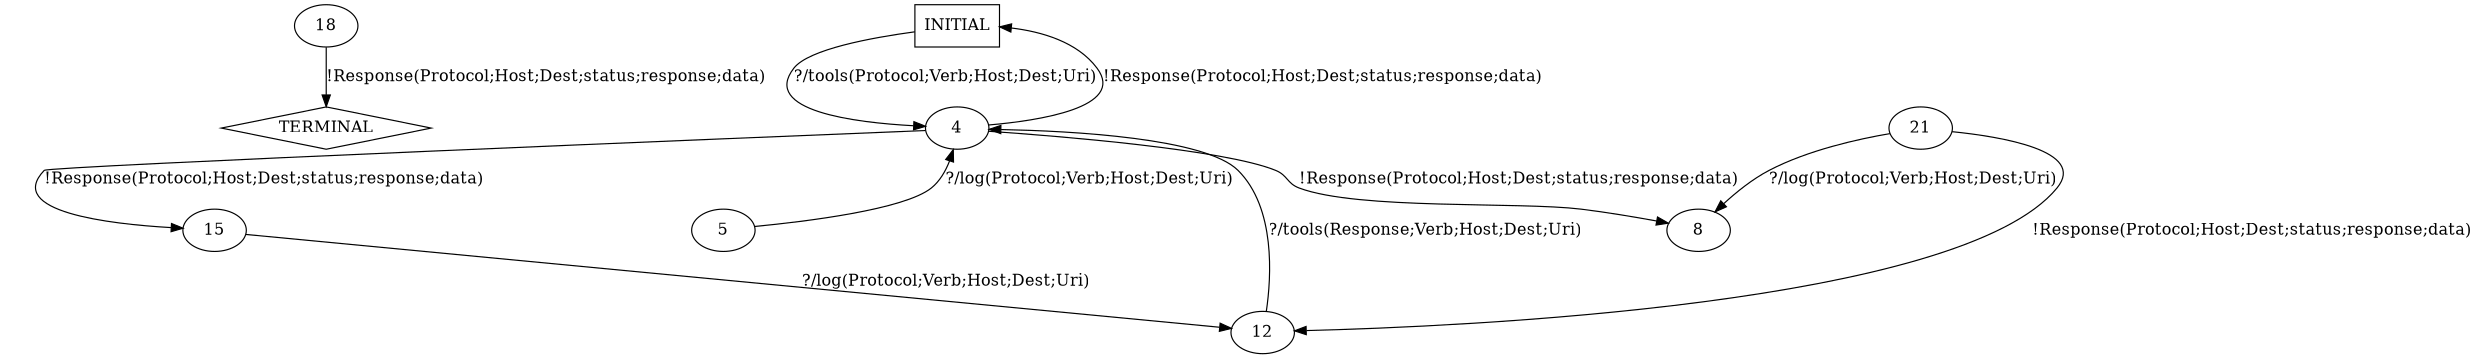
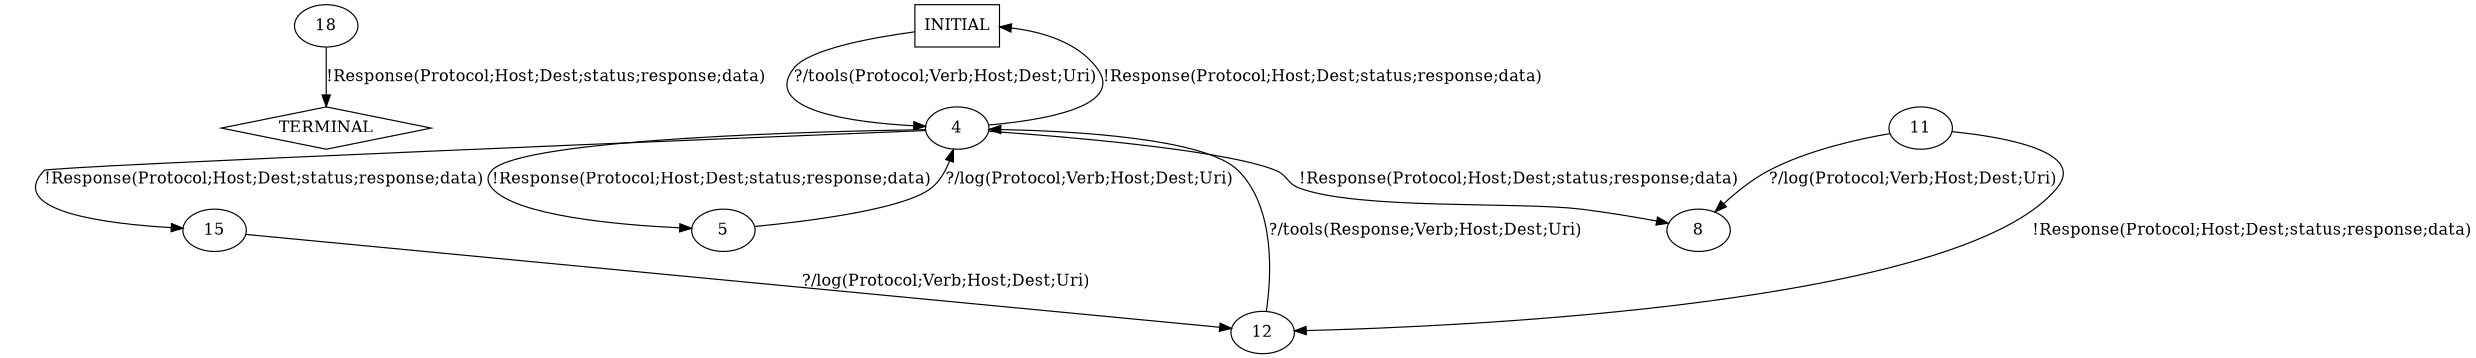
(1921, 128) -> (1921, 128)
none -> (535, 155)
